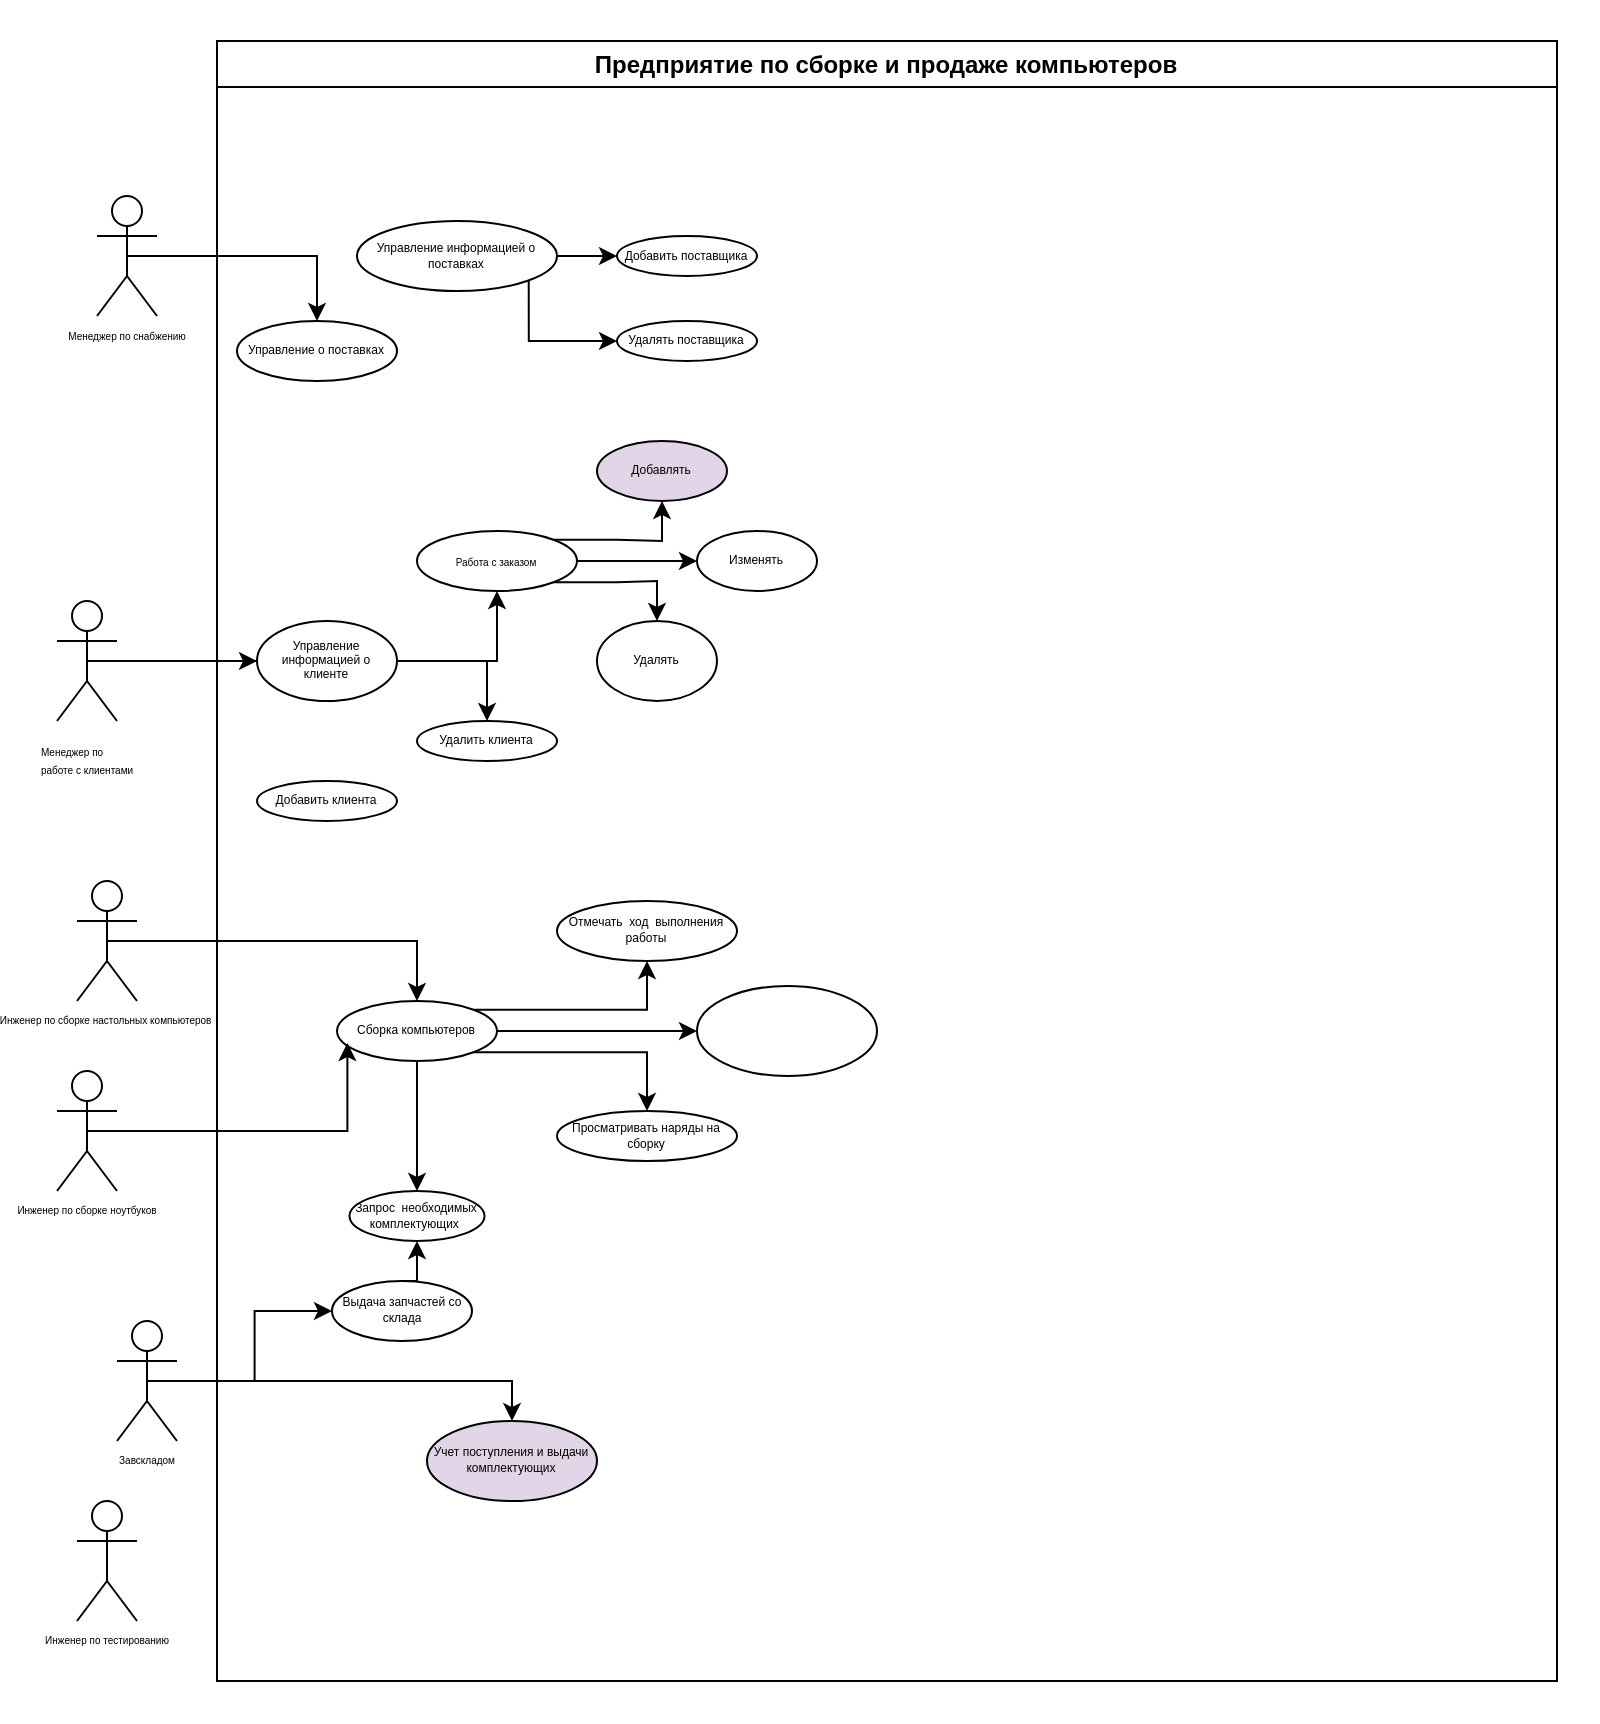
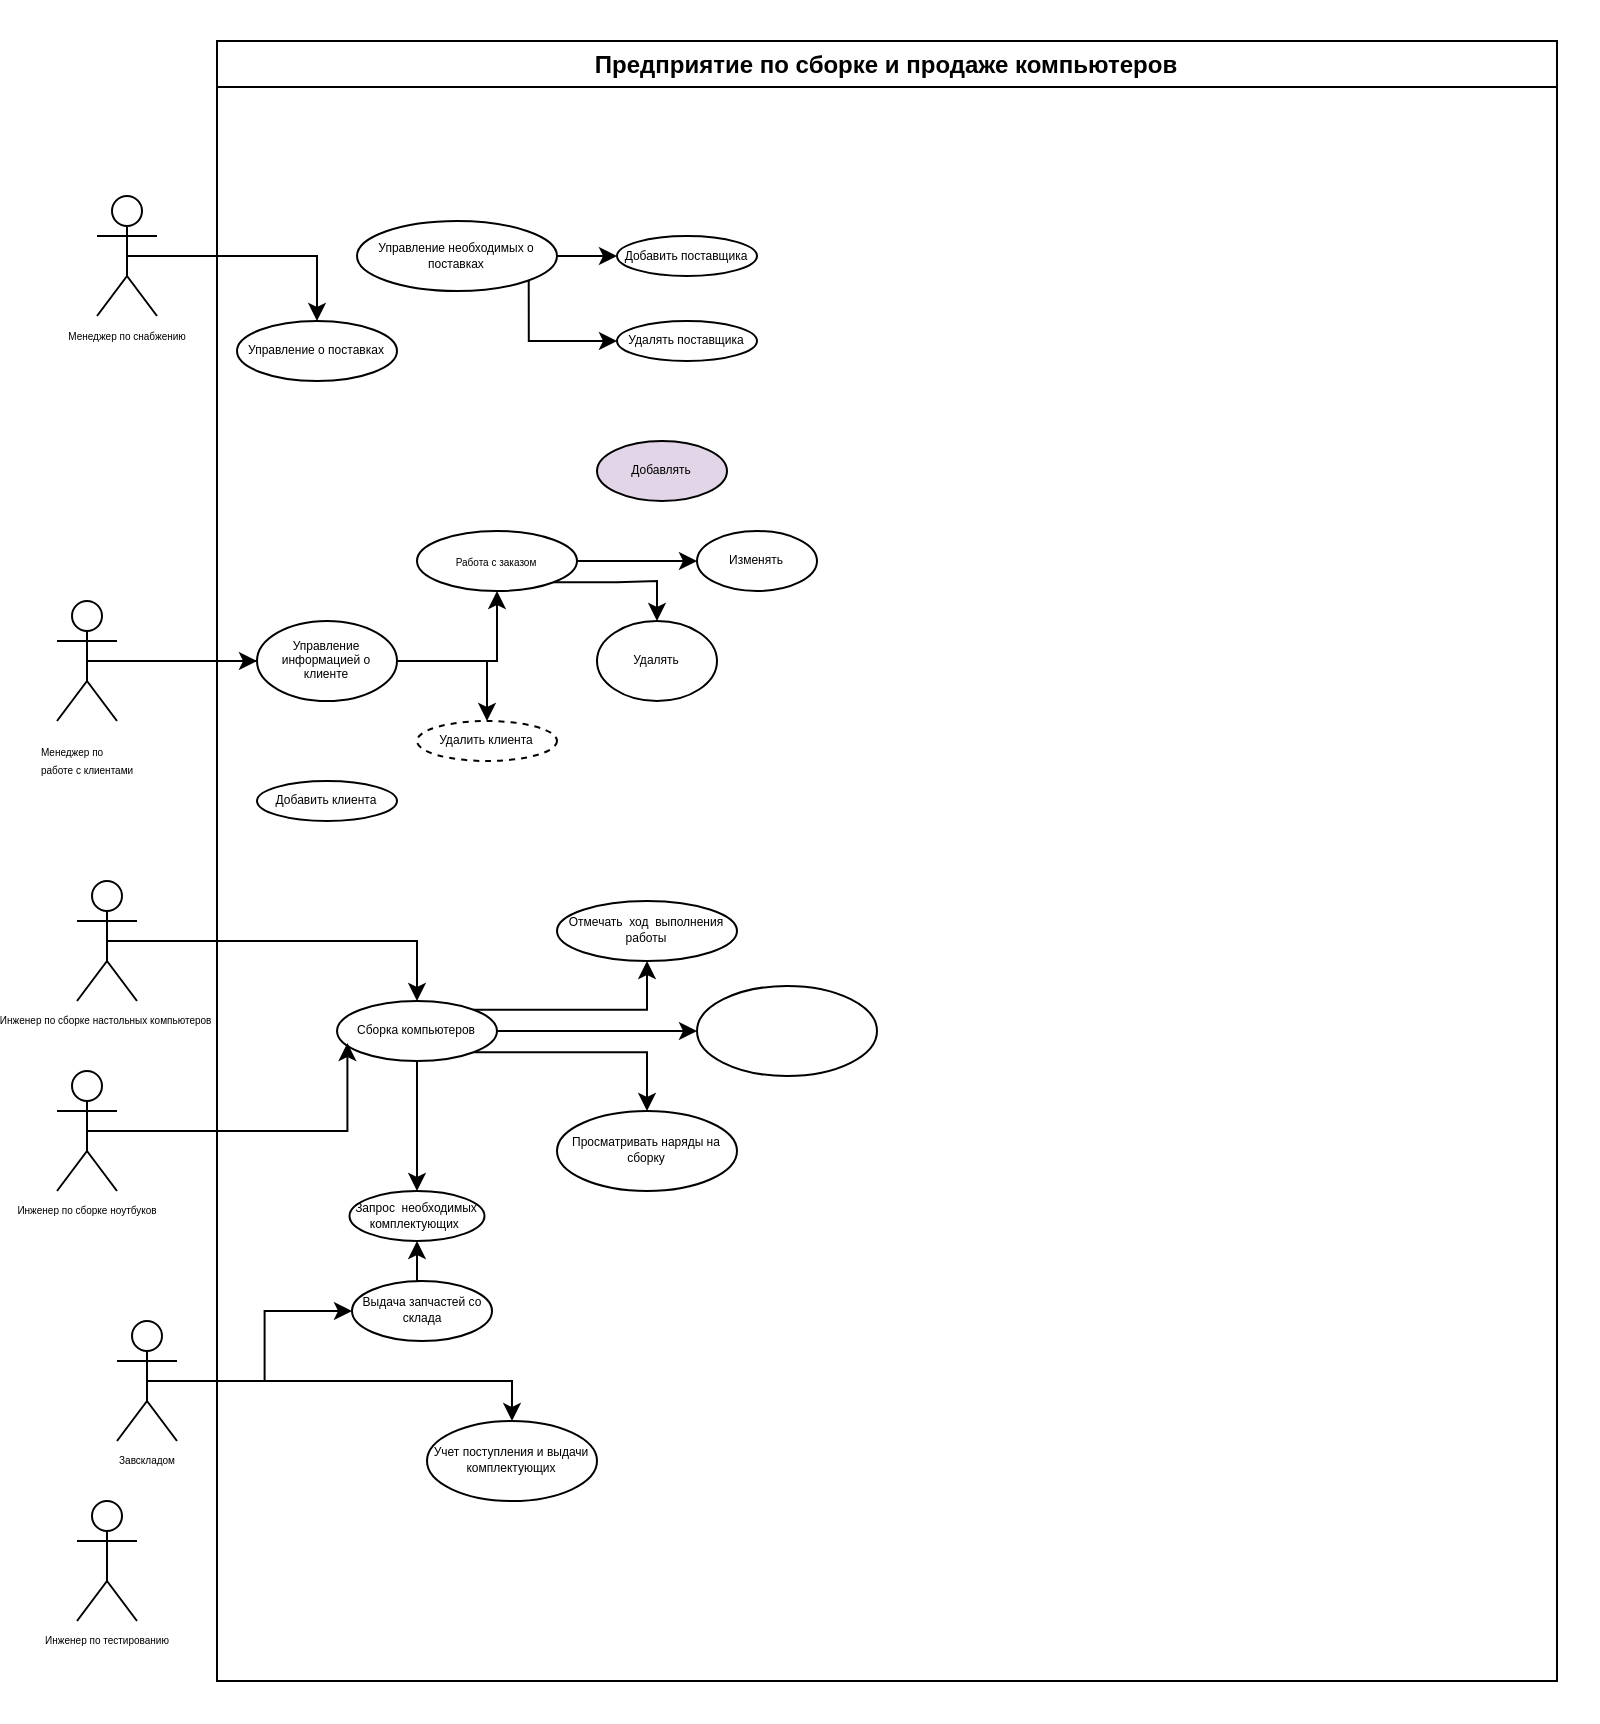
(457, 257) -> (457, 257)
(621, 540) -> none
(487, 741) -> (487, 741)
(647, 1136) -> (647, 1151)
(402, 1311) -> (422, 1311)
(512, 1461) -> (512, 1461)
